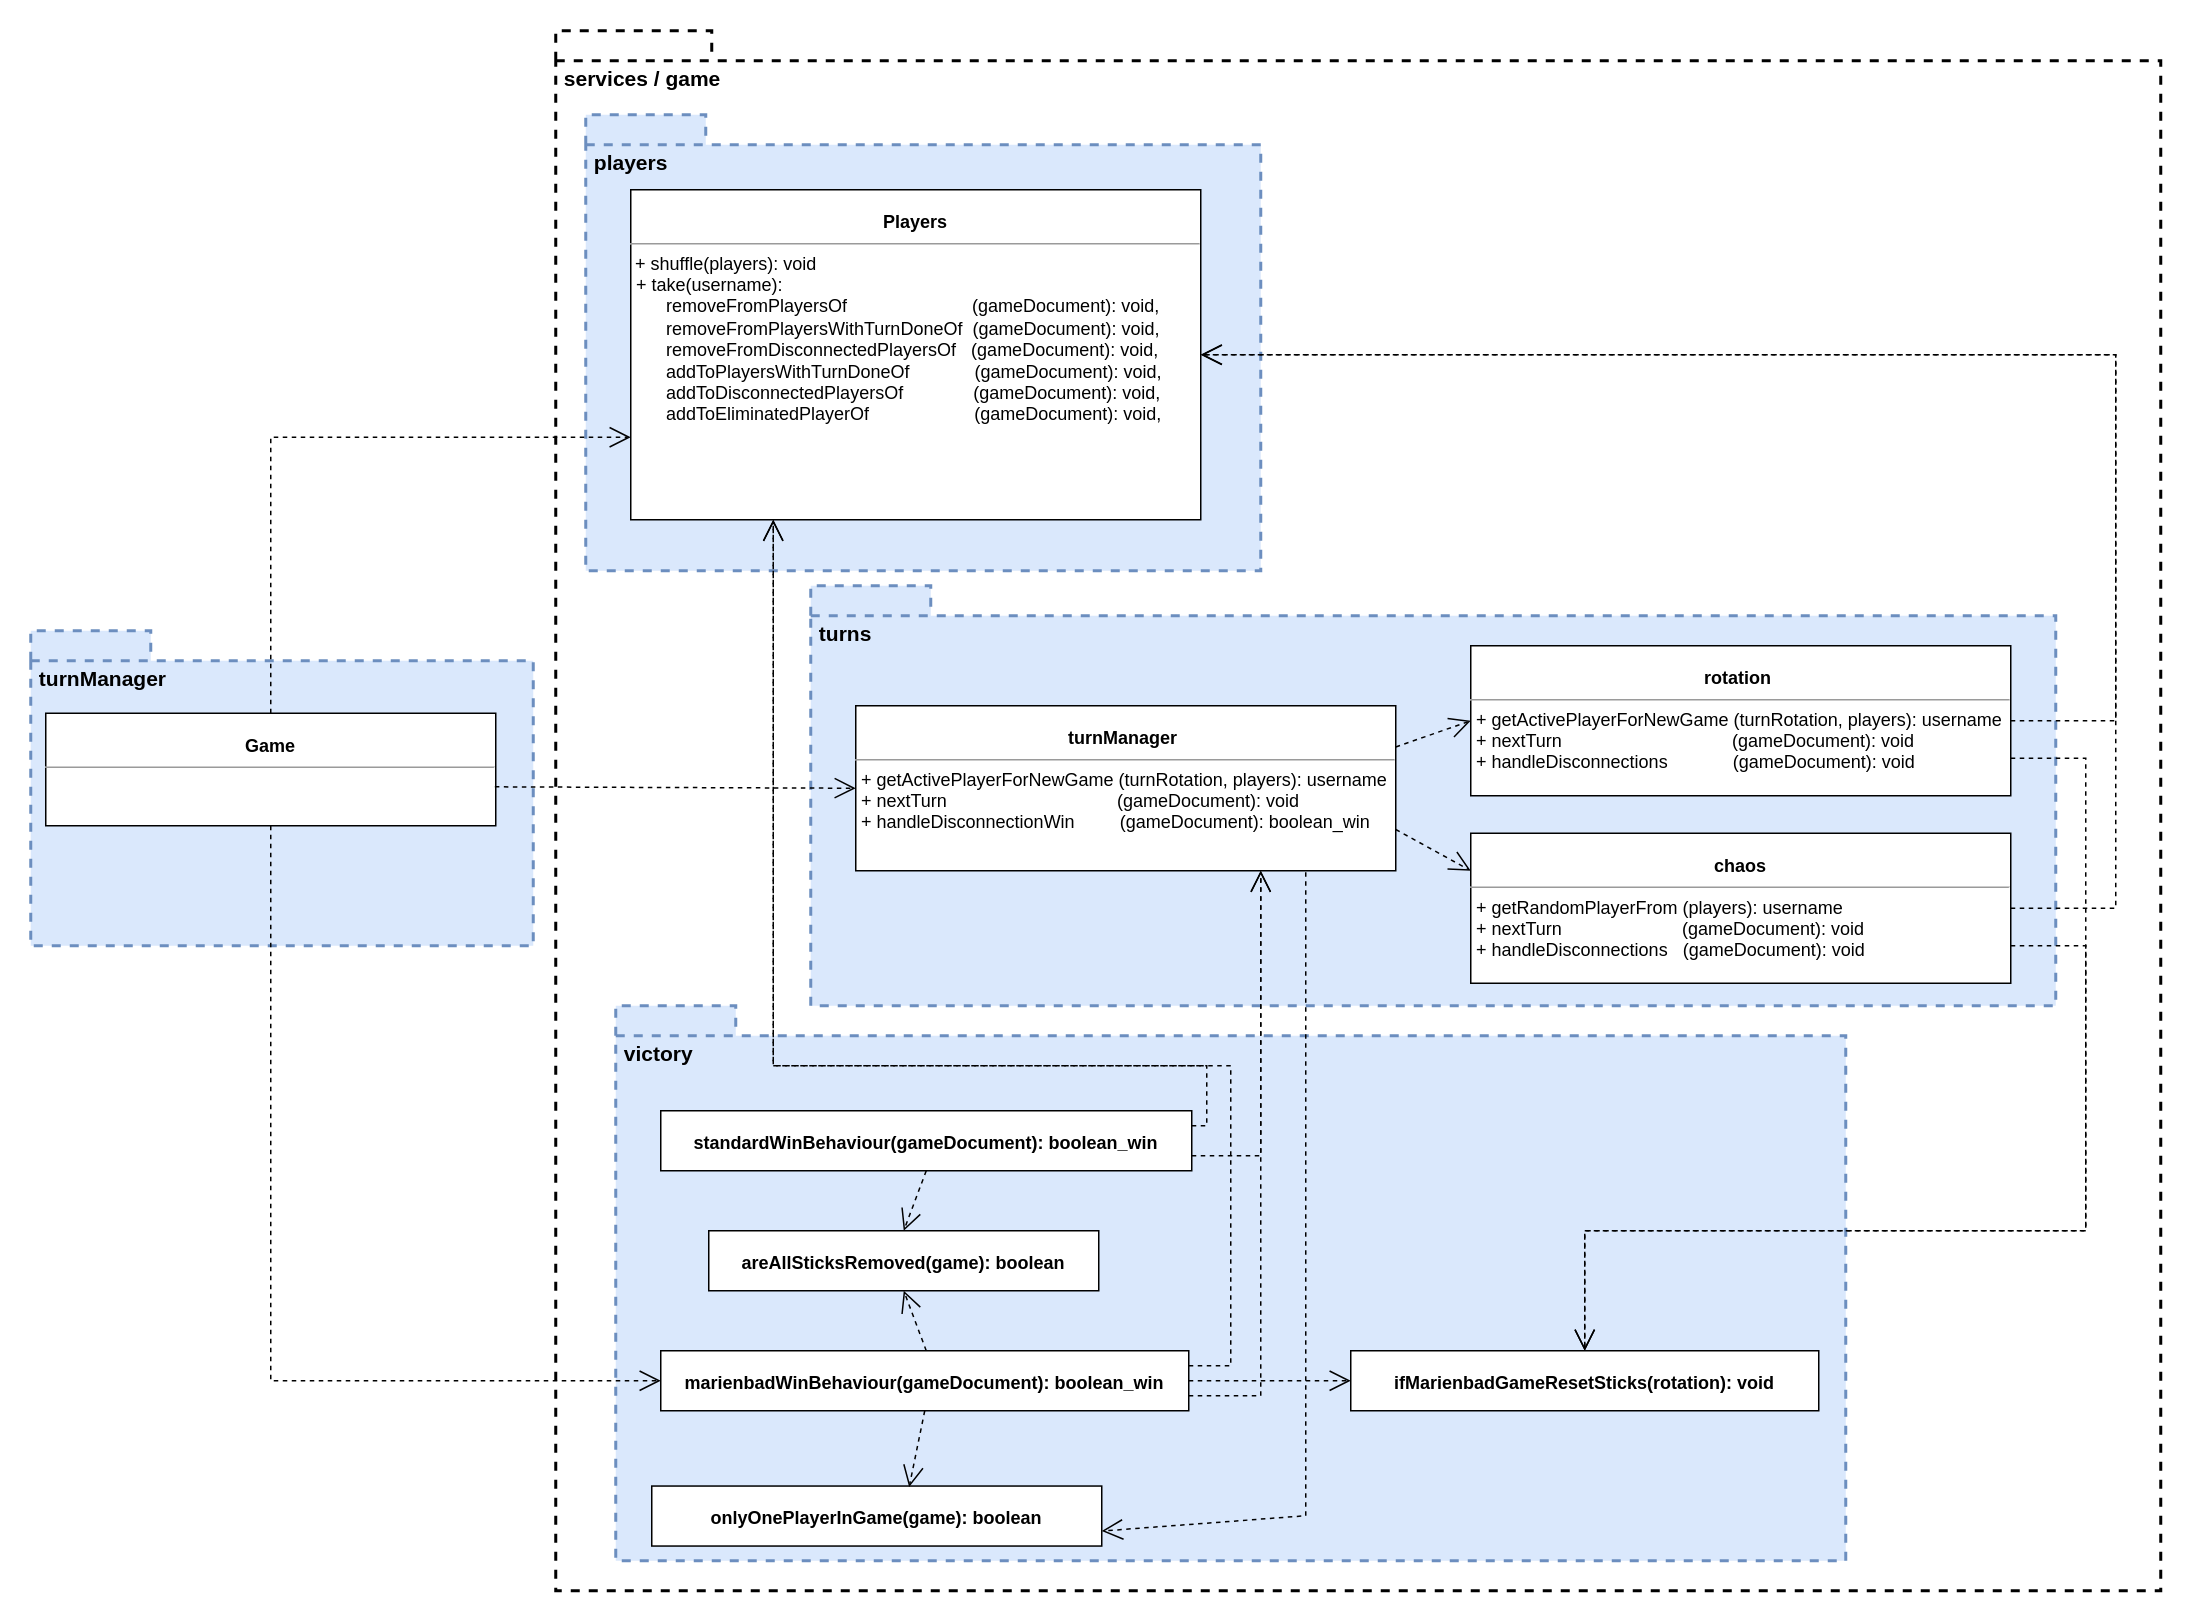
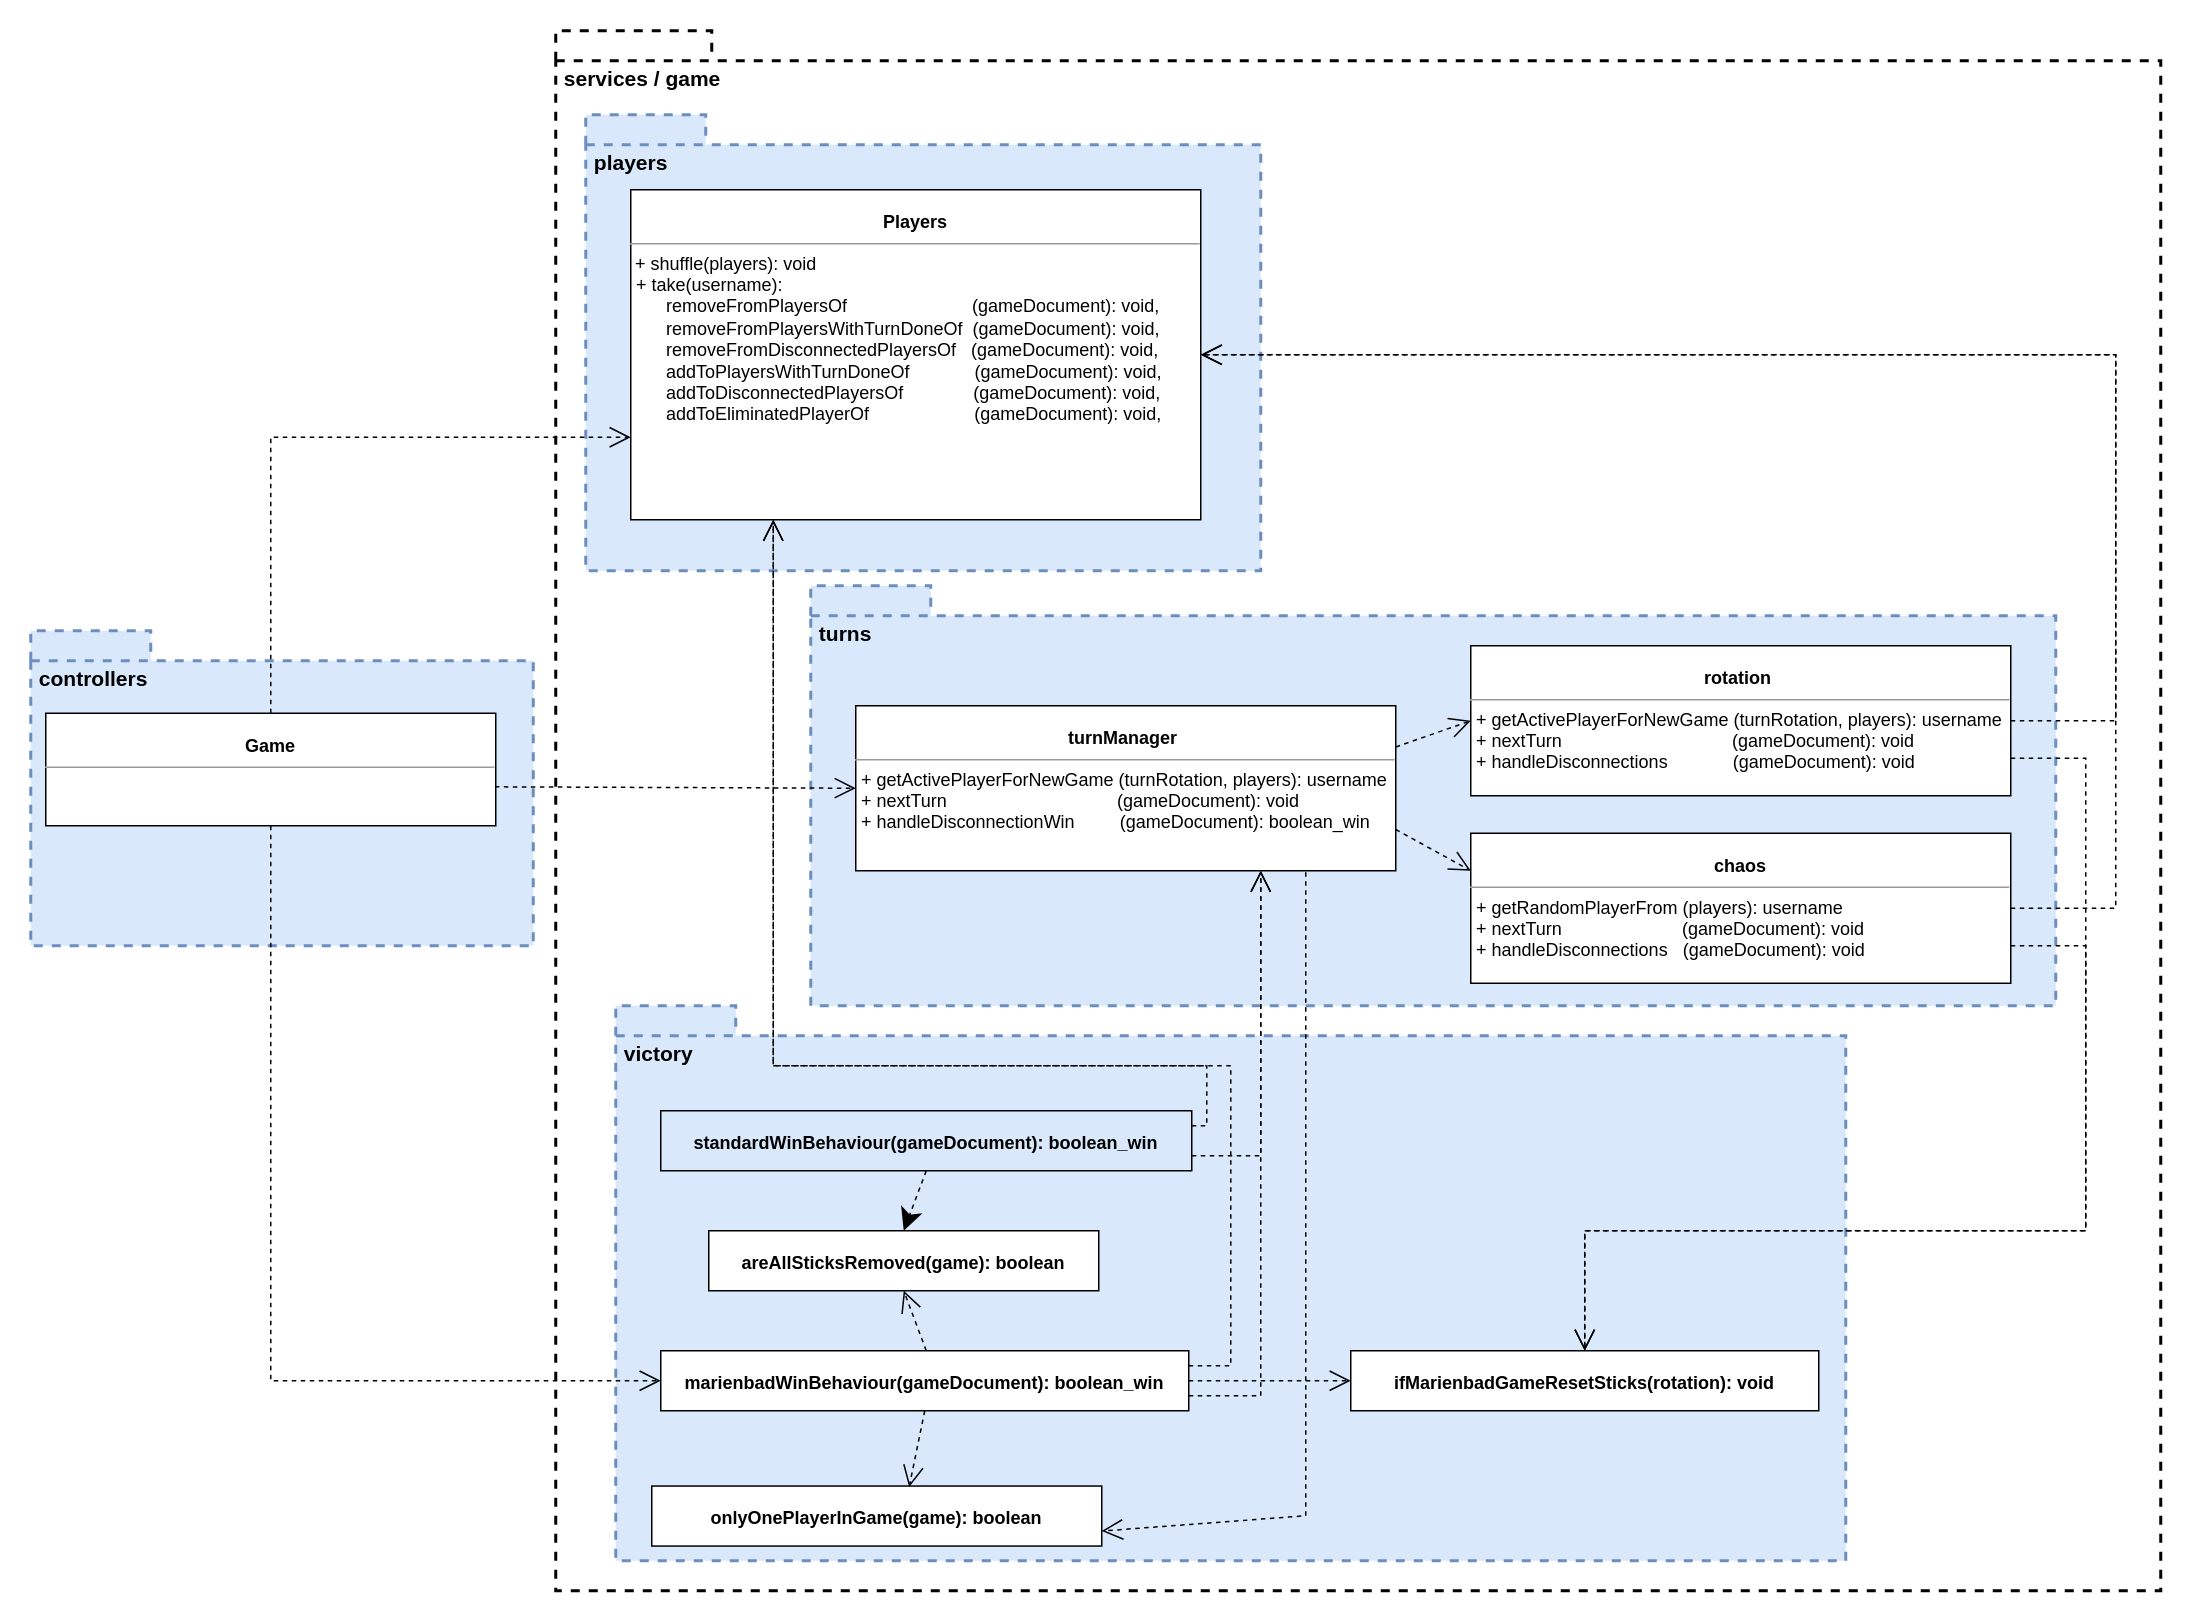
(89, 652) -> (85, 652)
(926, 1141) -> (926, 1141)
(908, 1219) -> (910, 1214)
